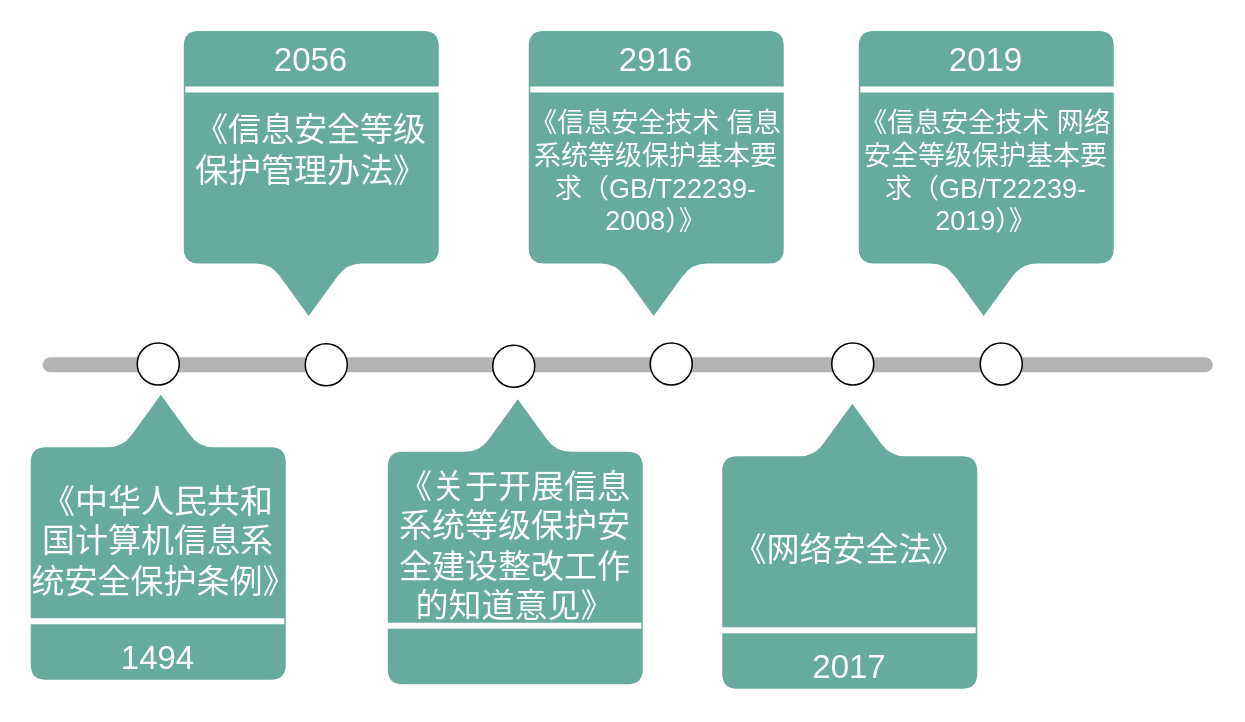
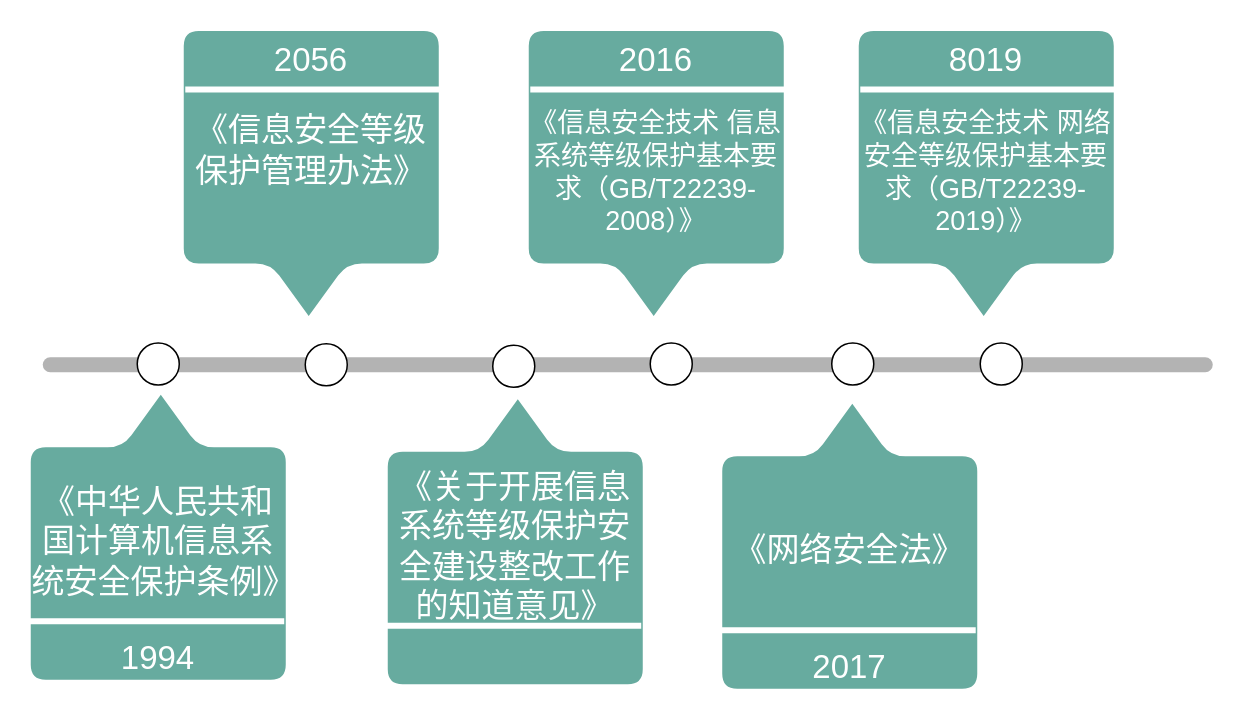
(656, 61) -> (656, 61)
(986, 61) -> (986, 61)
(158, 659) -> (158, 659)
